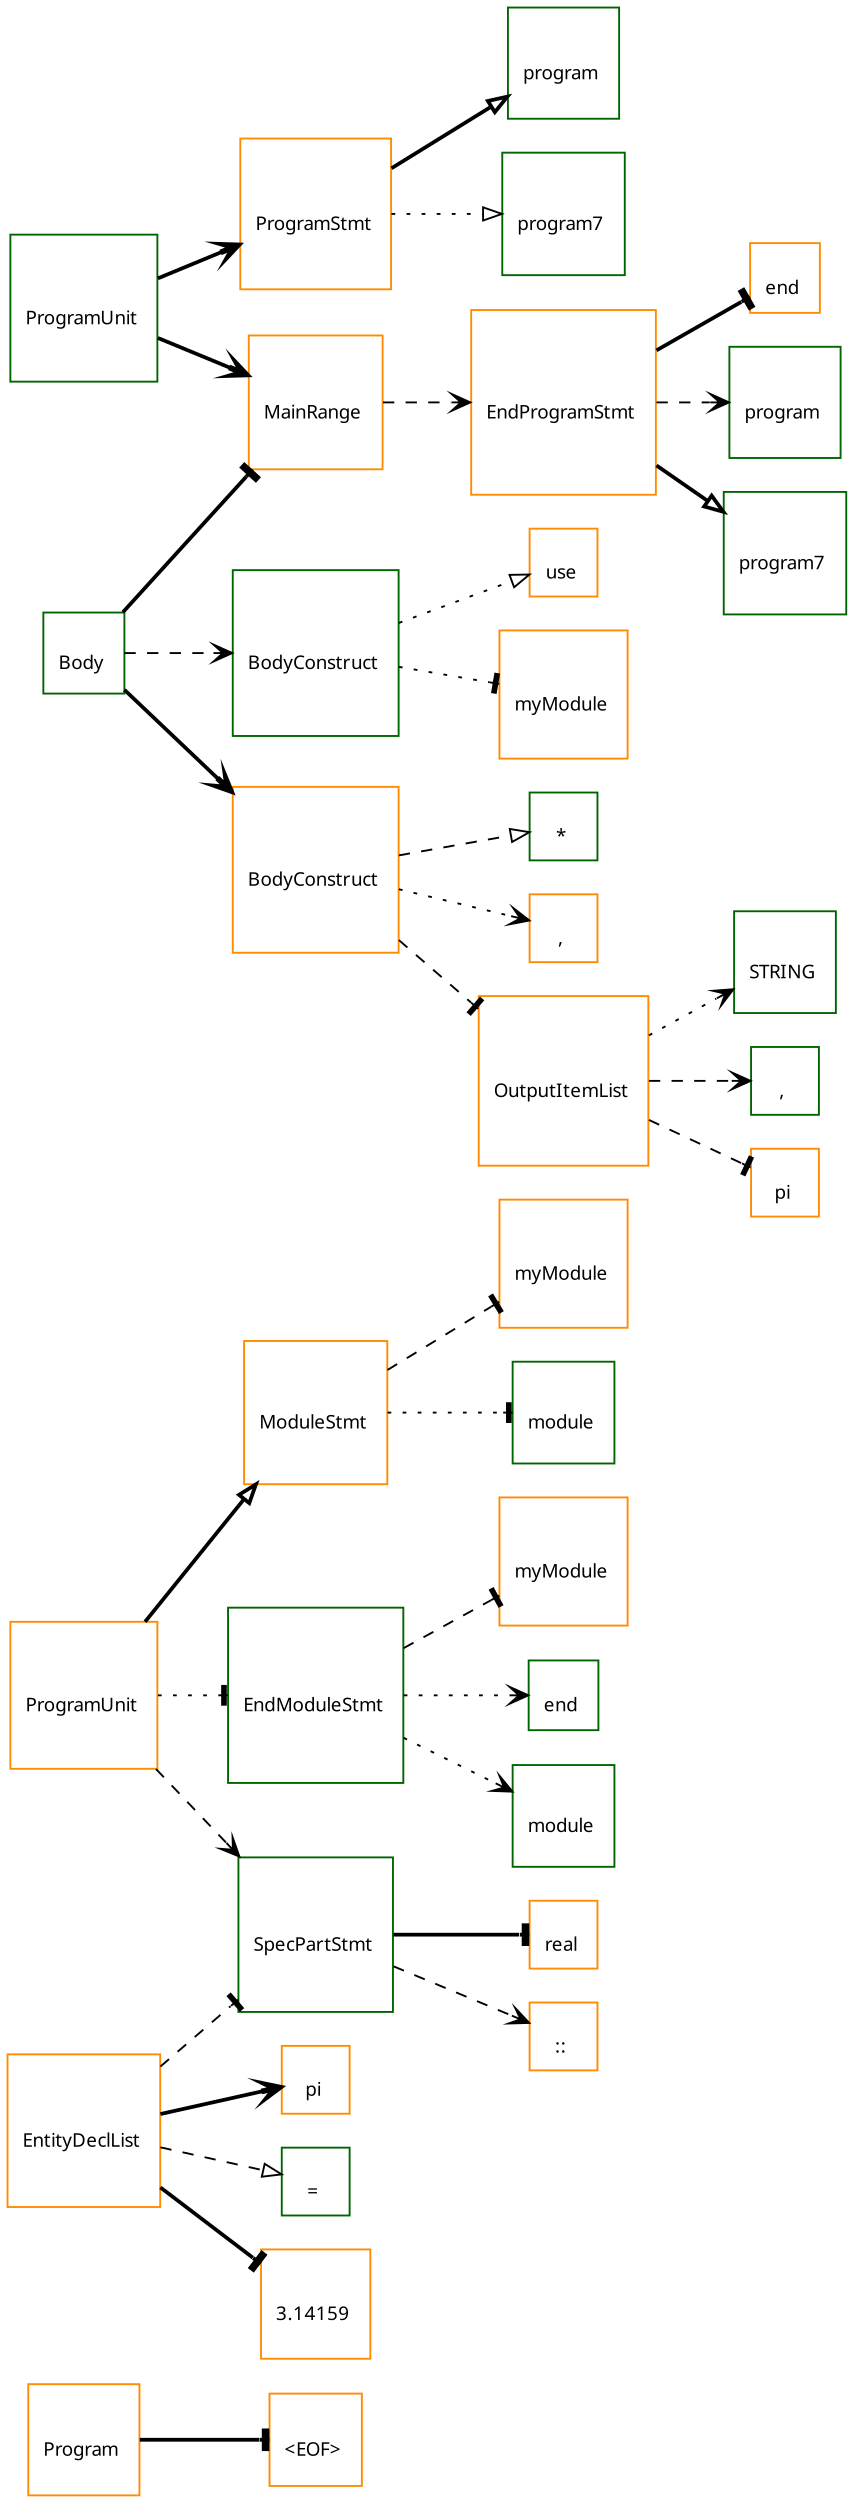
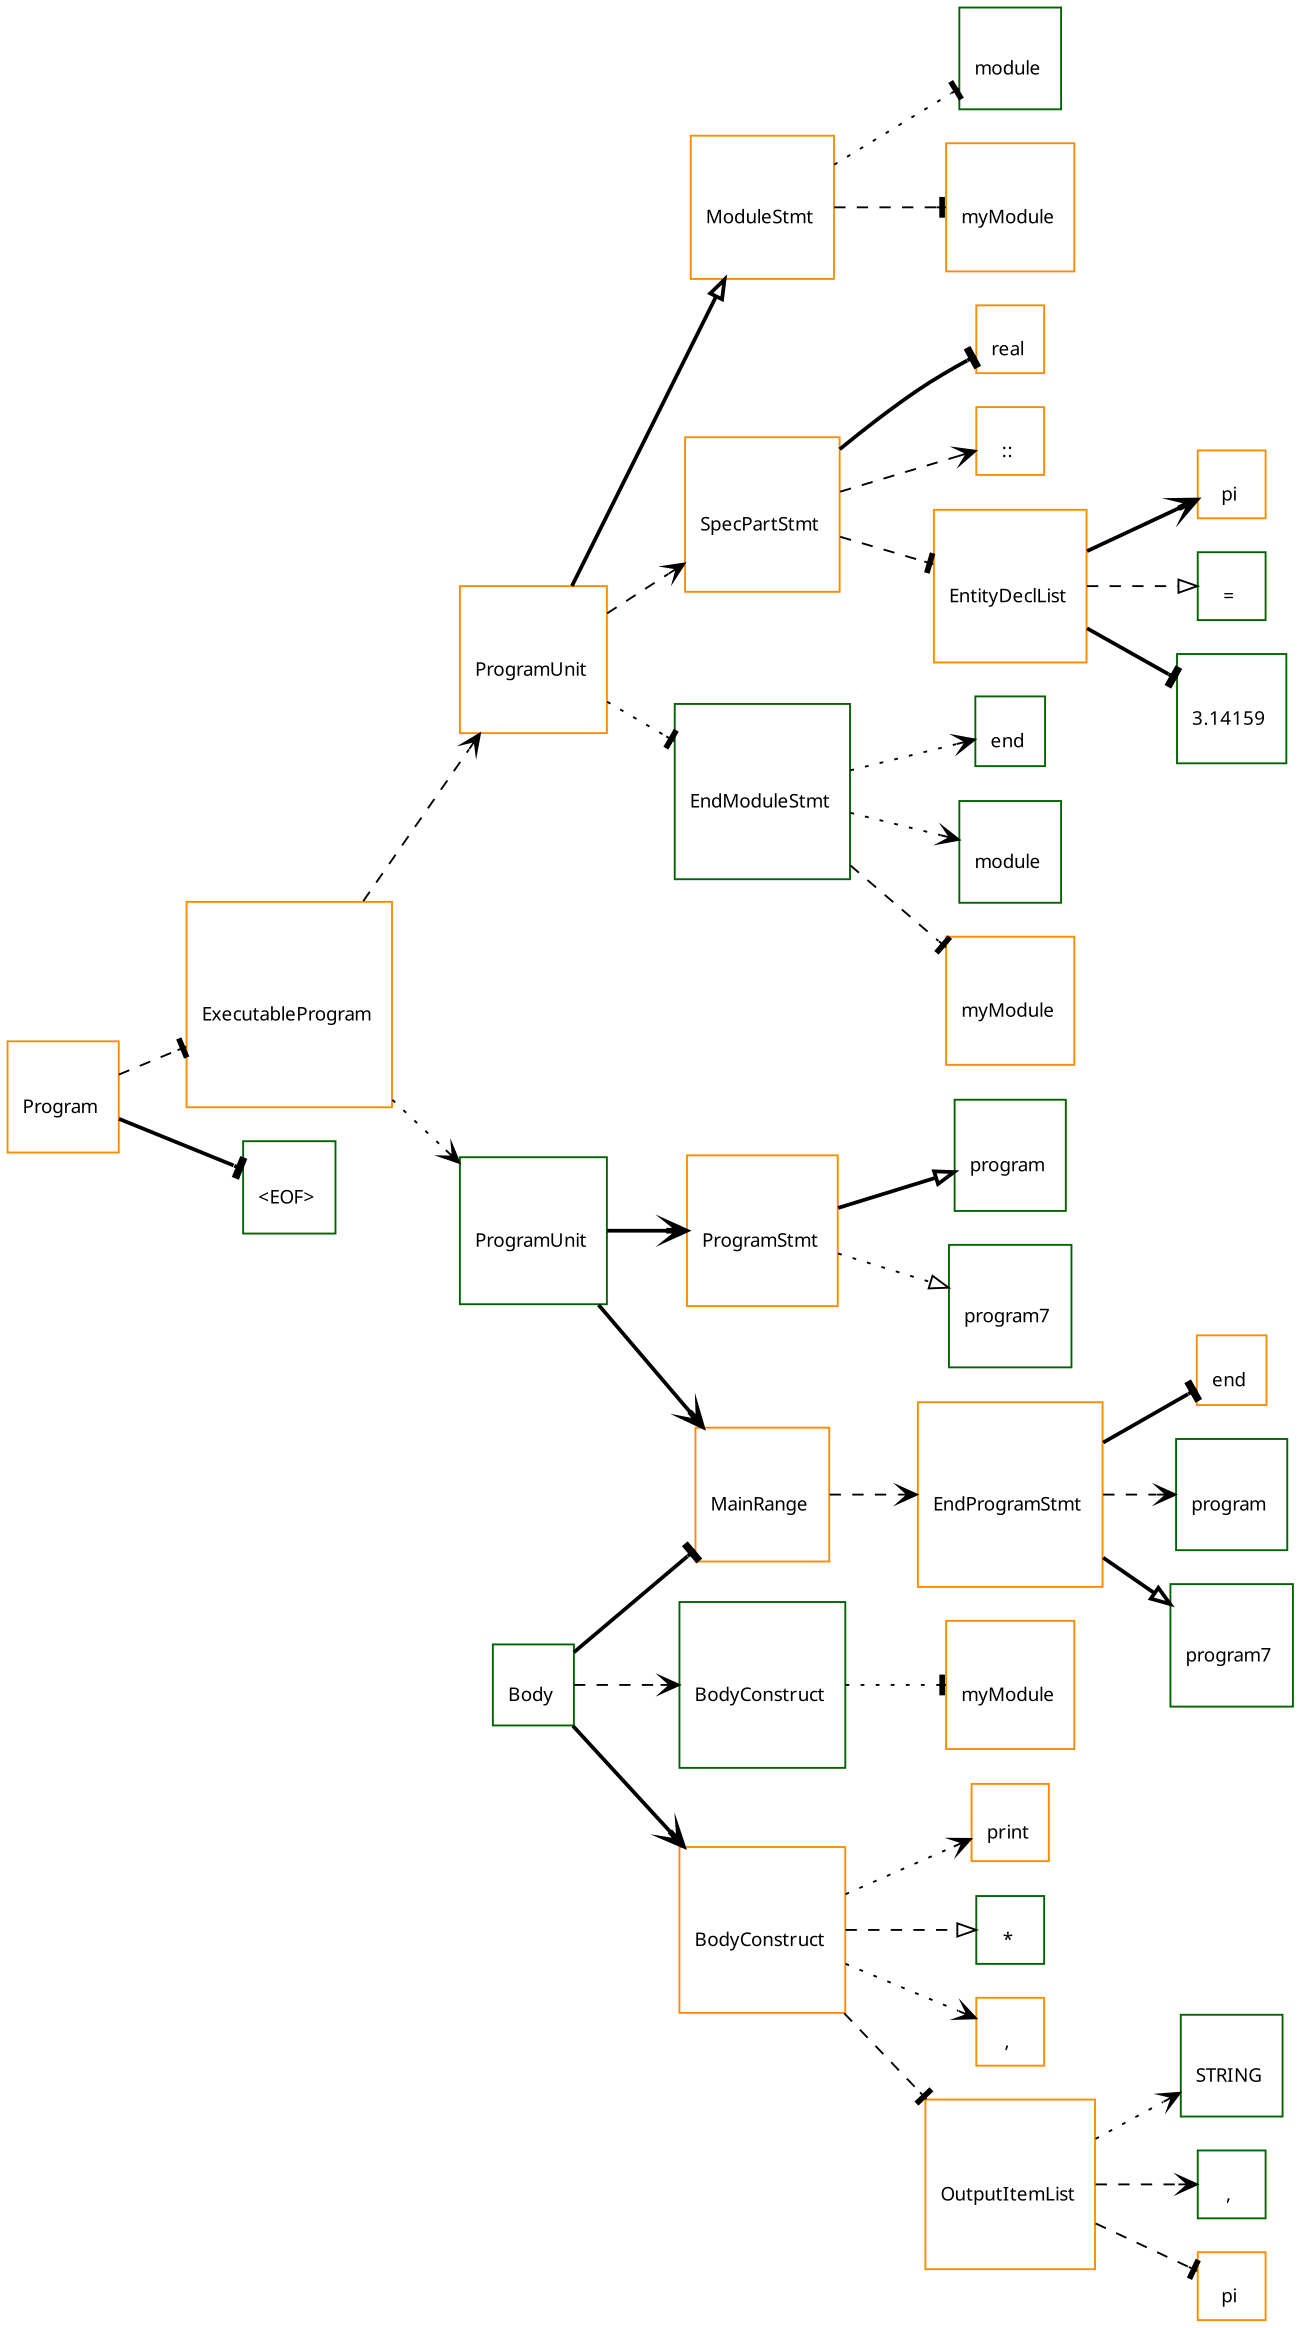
(564, 563) -> none
none -> (289, 1005)
none -> (1010, 1823)
(316, 1935) -> (762, 515)
(195, 2036) -> (882, 549)
(316, 2304) -> (1232, 709)
(316, 2440) -> (289, 1187)
